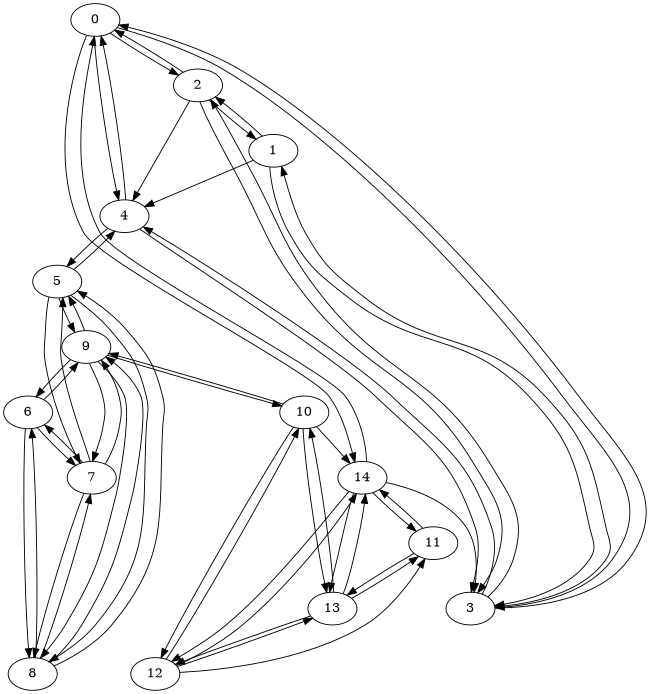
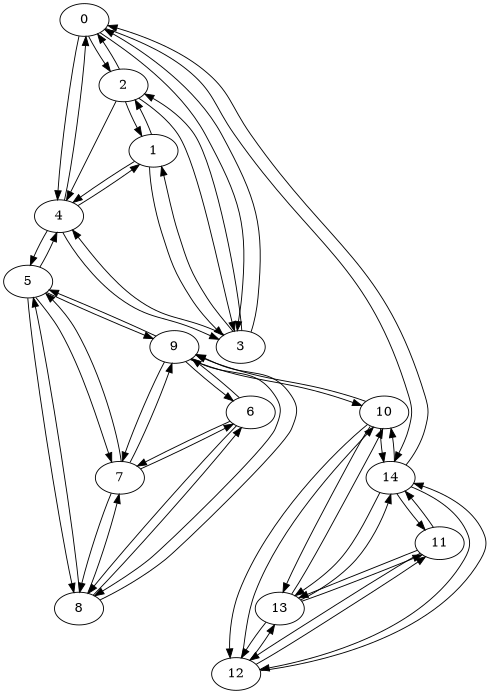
none -> (105, 188)
(454, 514) -> (394, 449)
none -> (338, 603)
